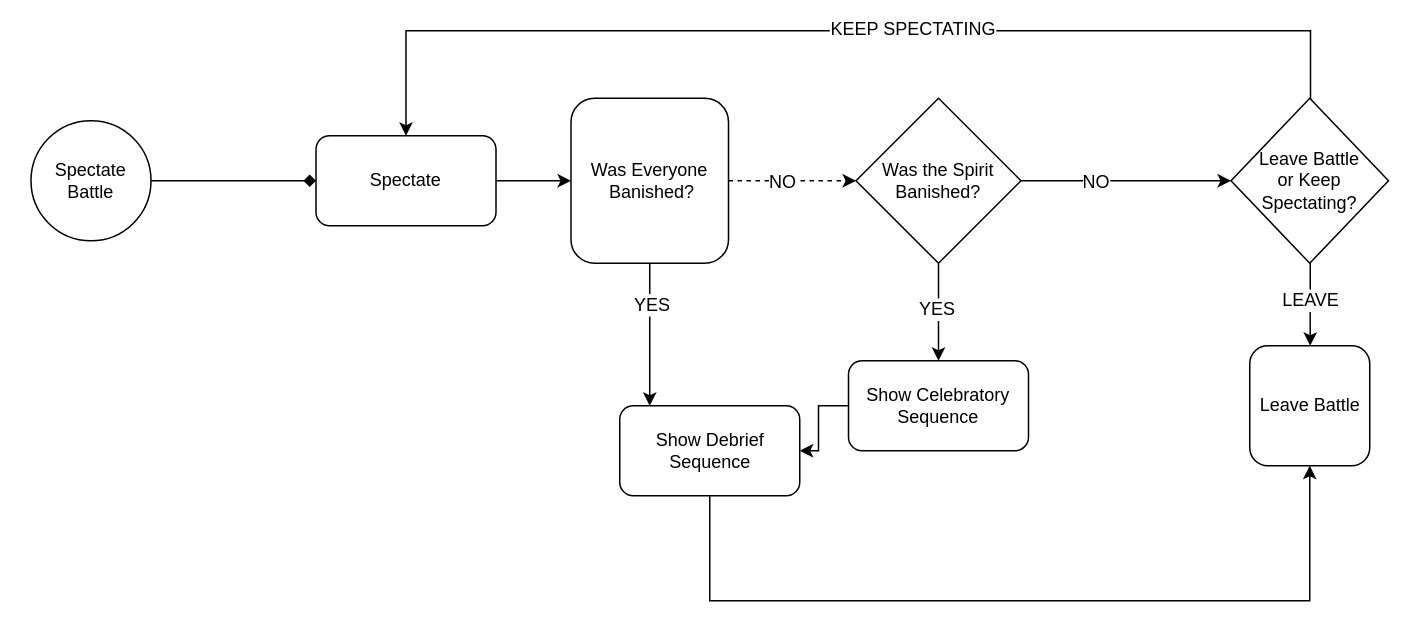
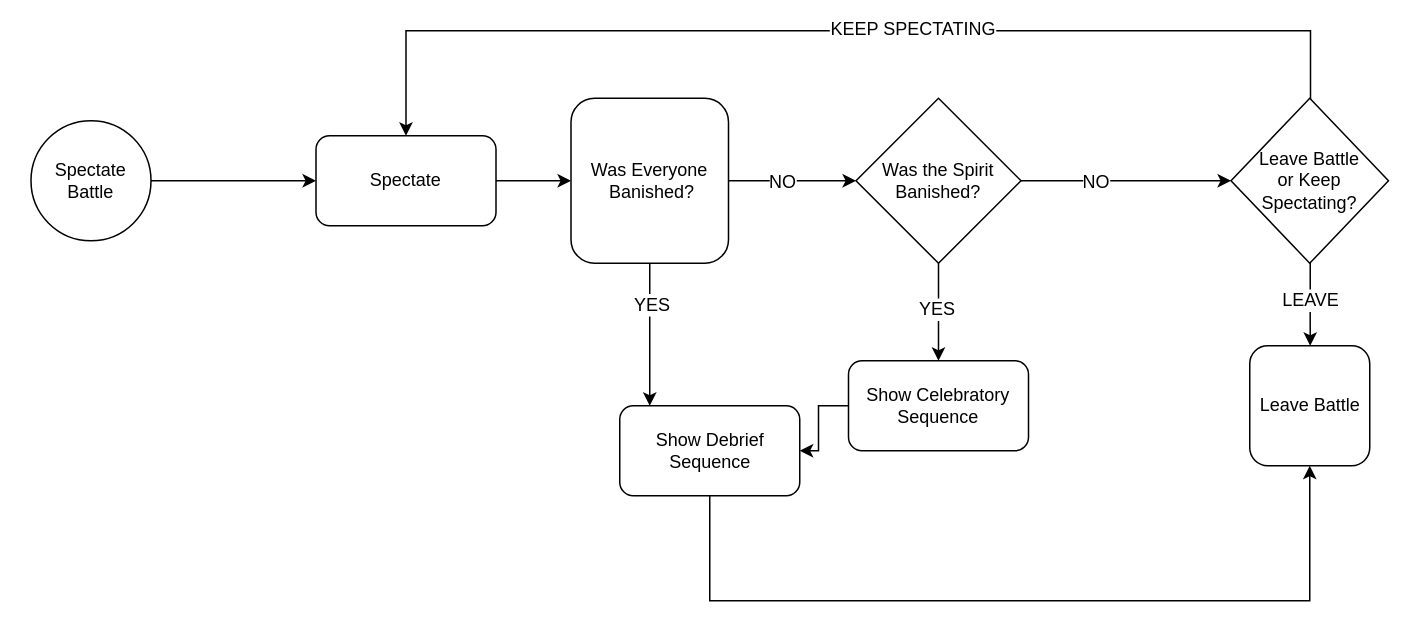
(303, 181) -> (304, 181)
(819, 181) -> (819, 181)
